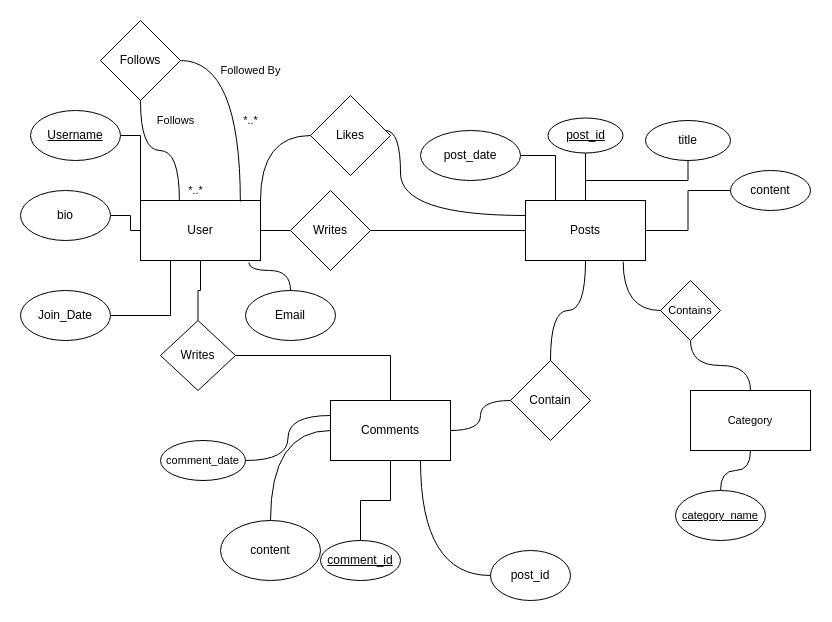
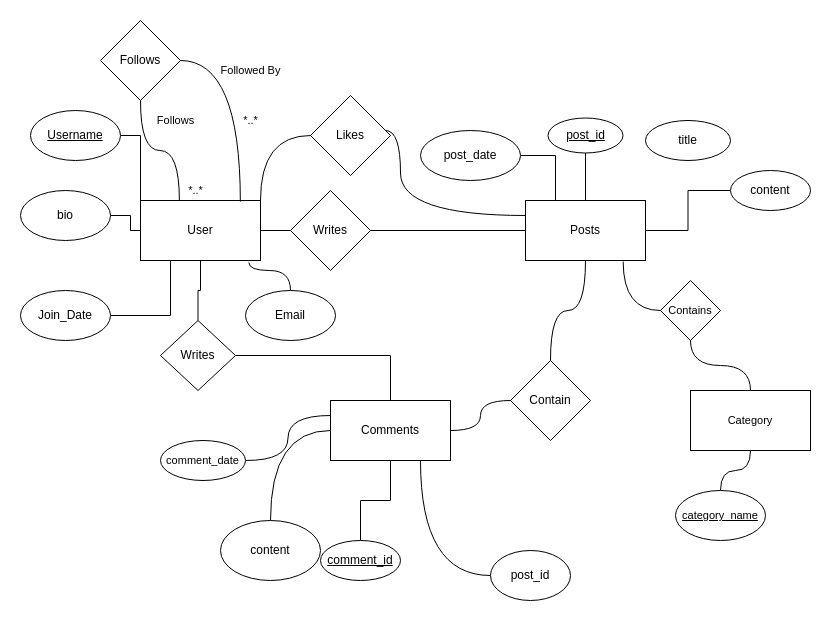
(647, 181) -> none
